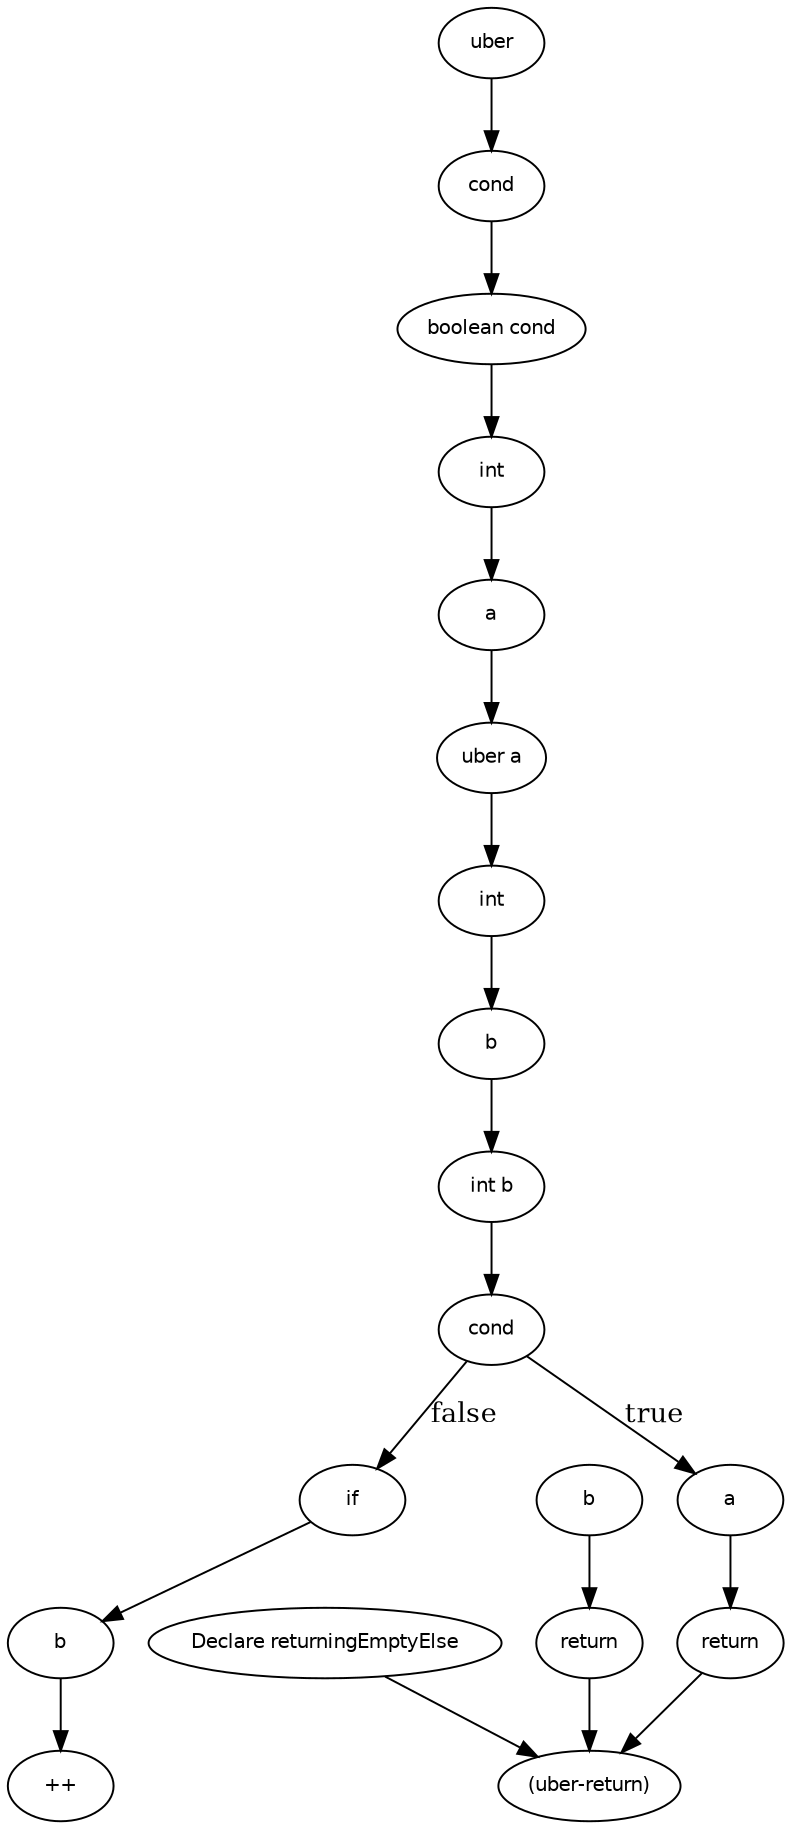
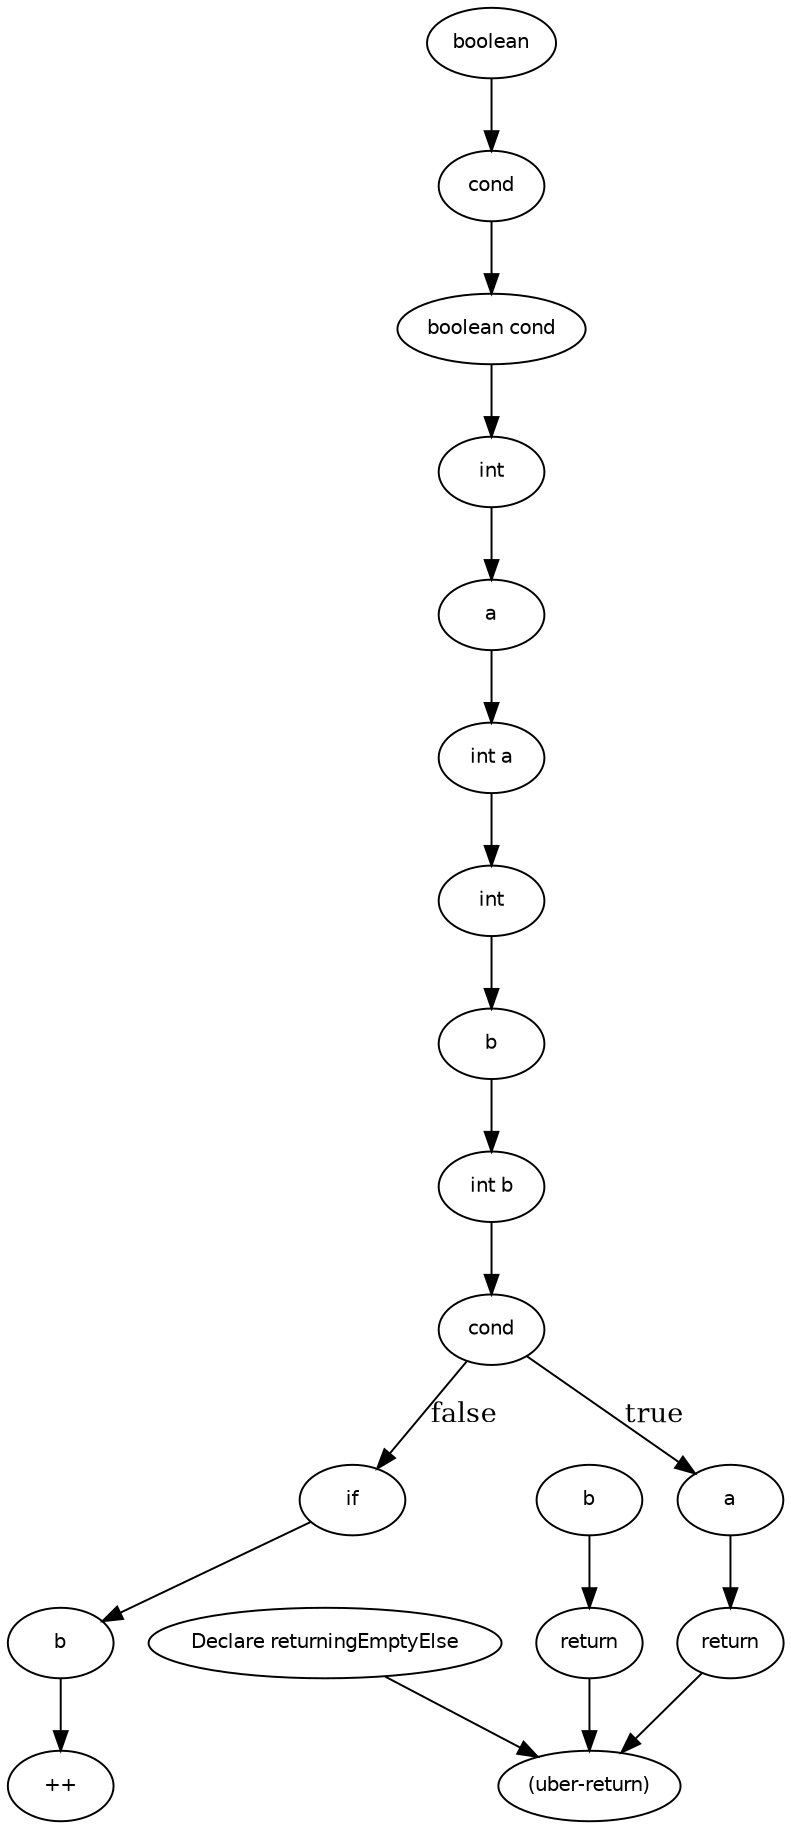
(492, 43) -> (492, 43)
(492, 758) -> (492, 758)
